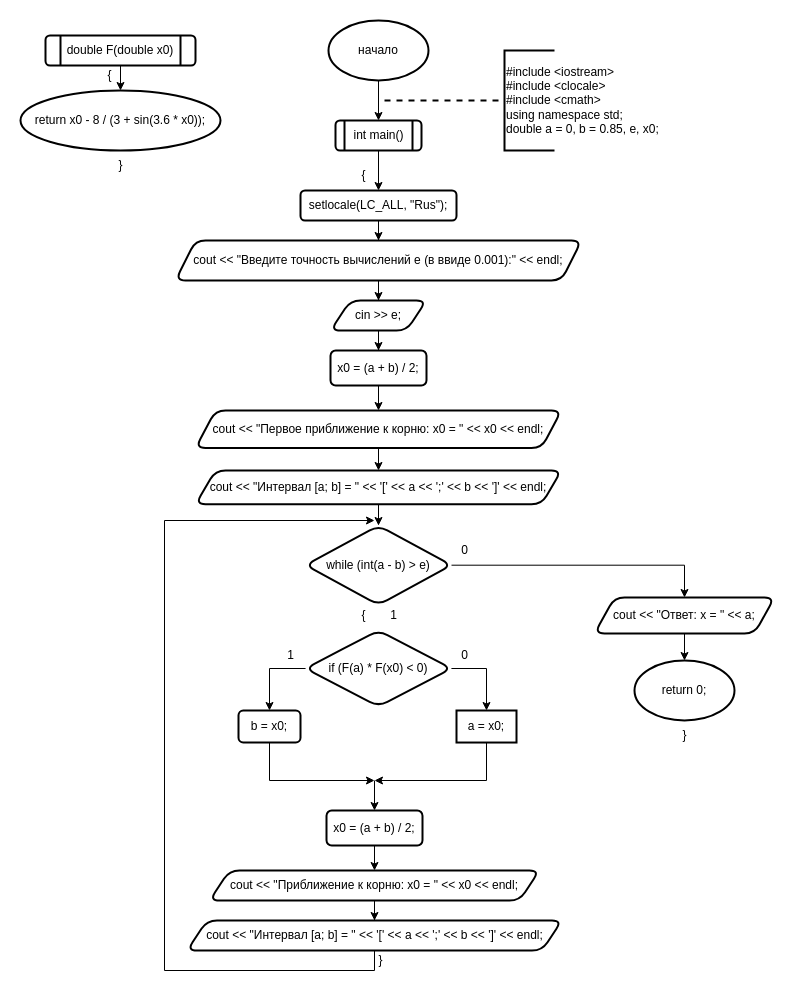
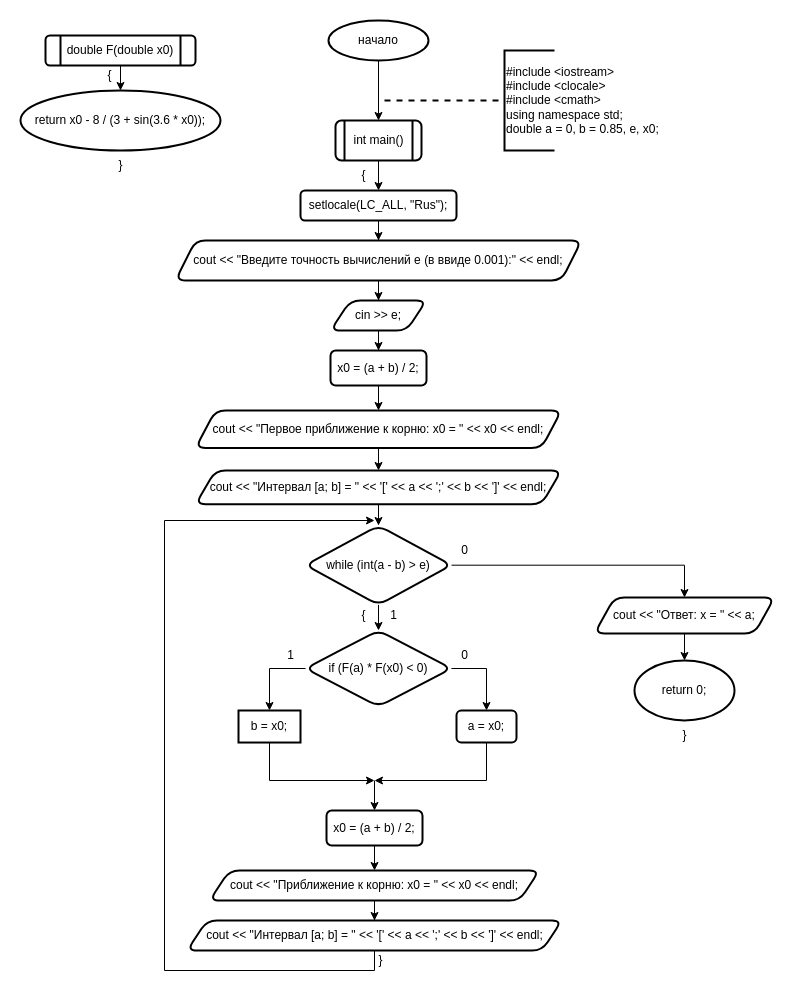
(379, 51) -> (379, 41)
(379, 136) -> (379, 141)
none -> (379, 622)
(270, 727) -> (270, 727)
(487, 727) -> (487, 727)
